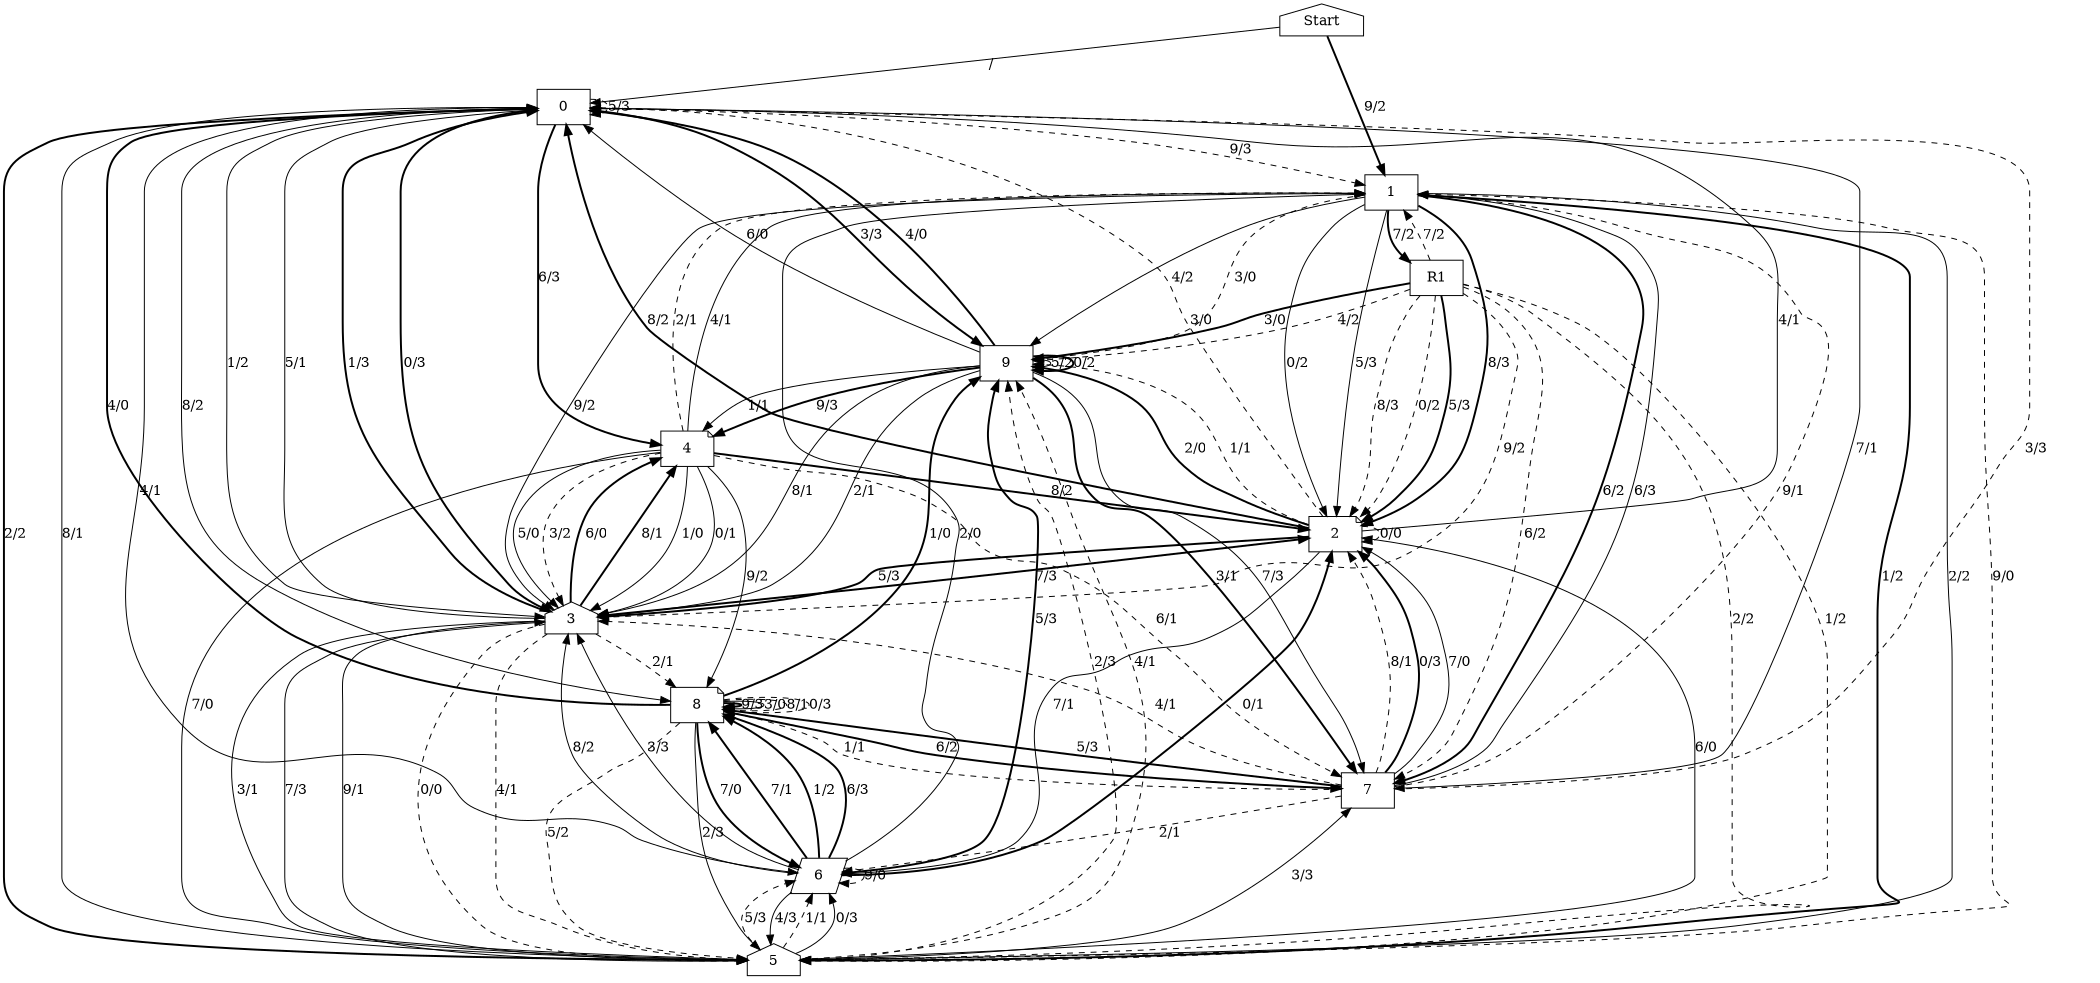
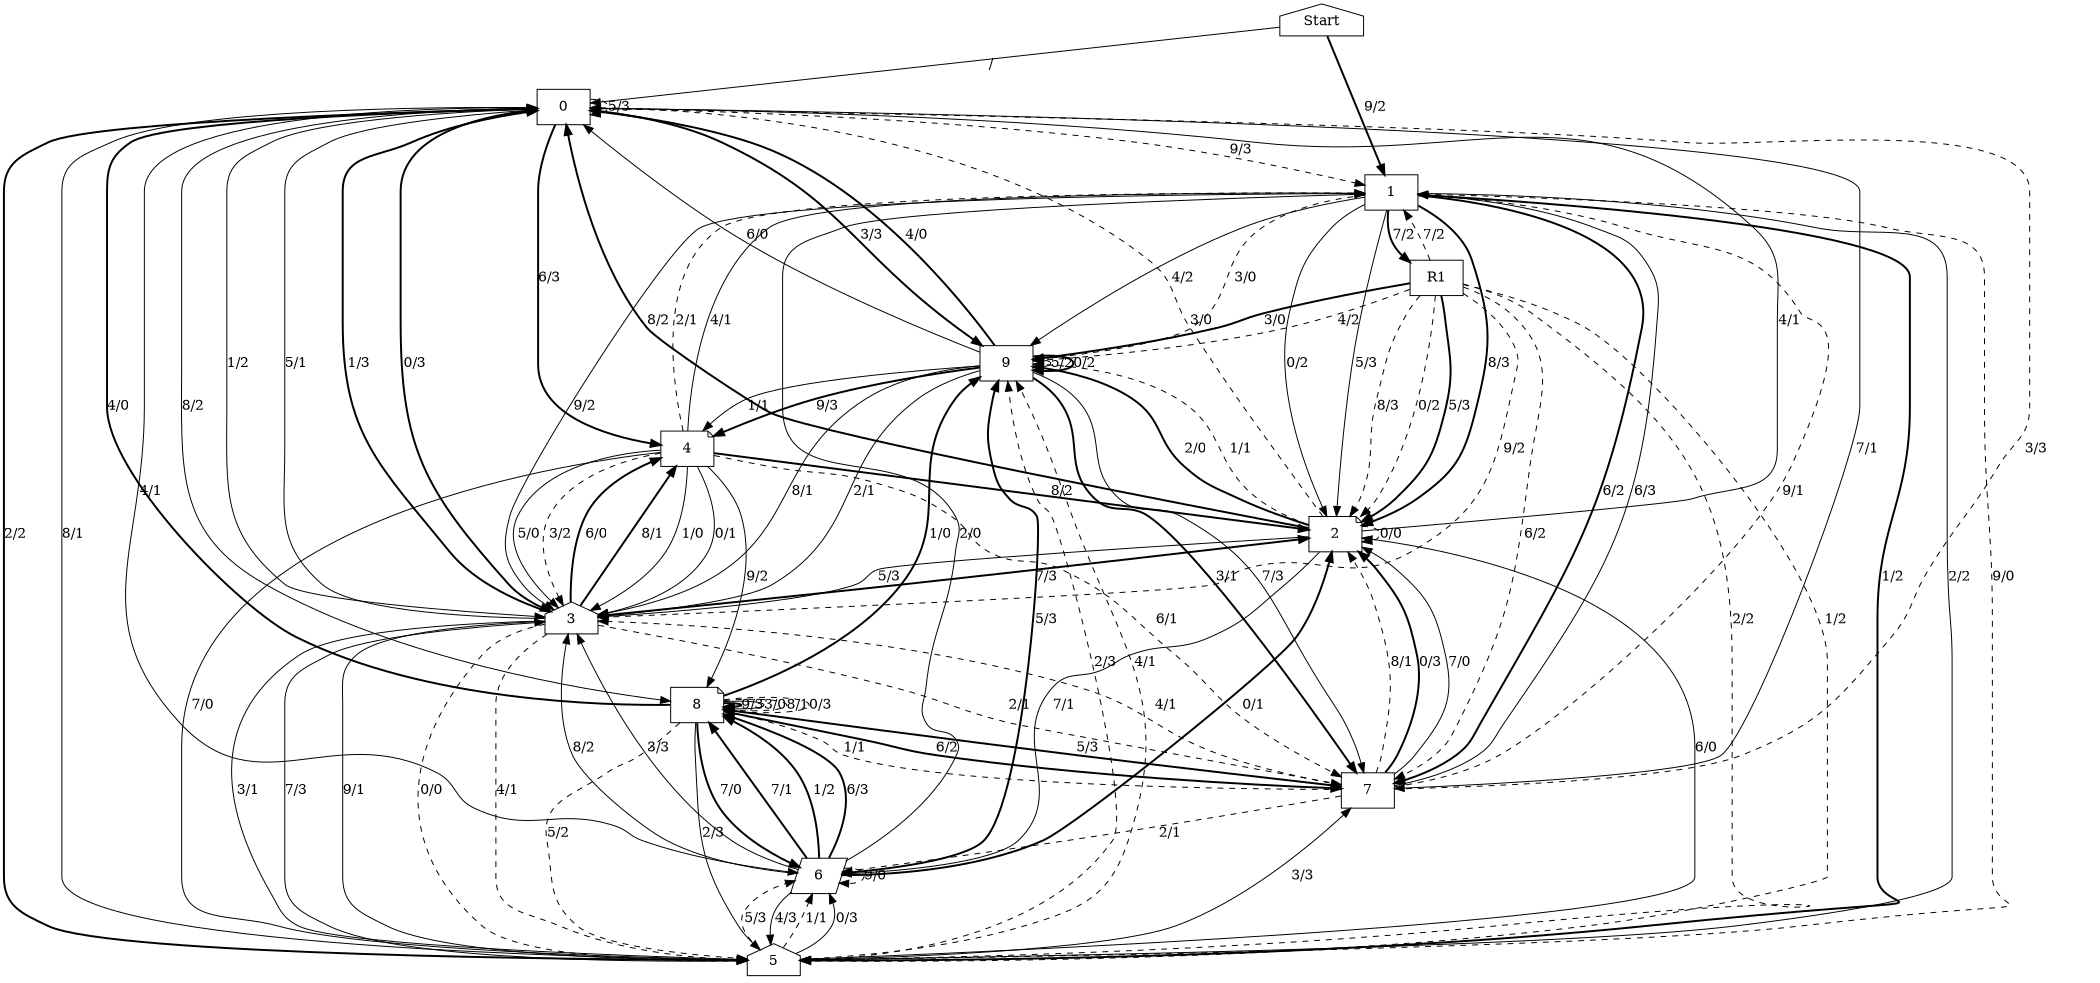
(973, 560) -> (973, 560)
(633, 656) -> (964, 710)
